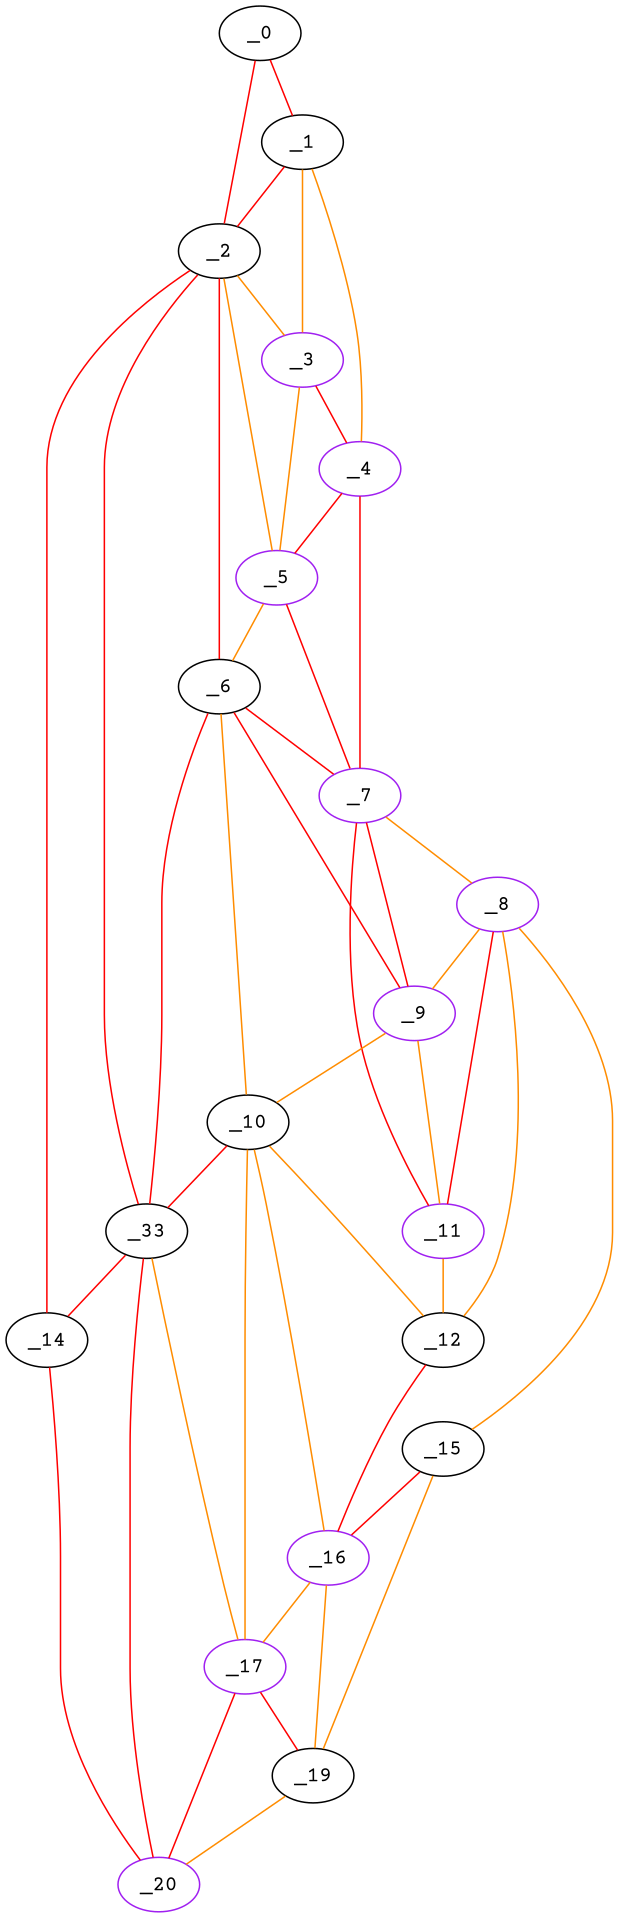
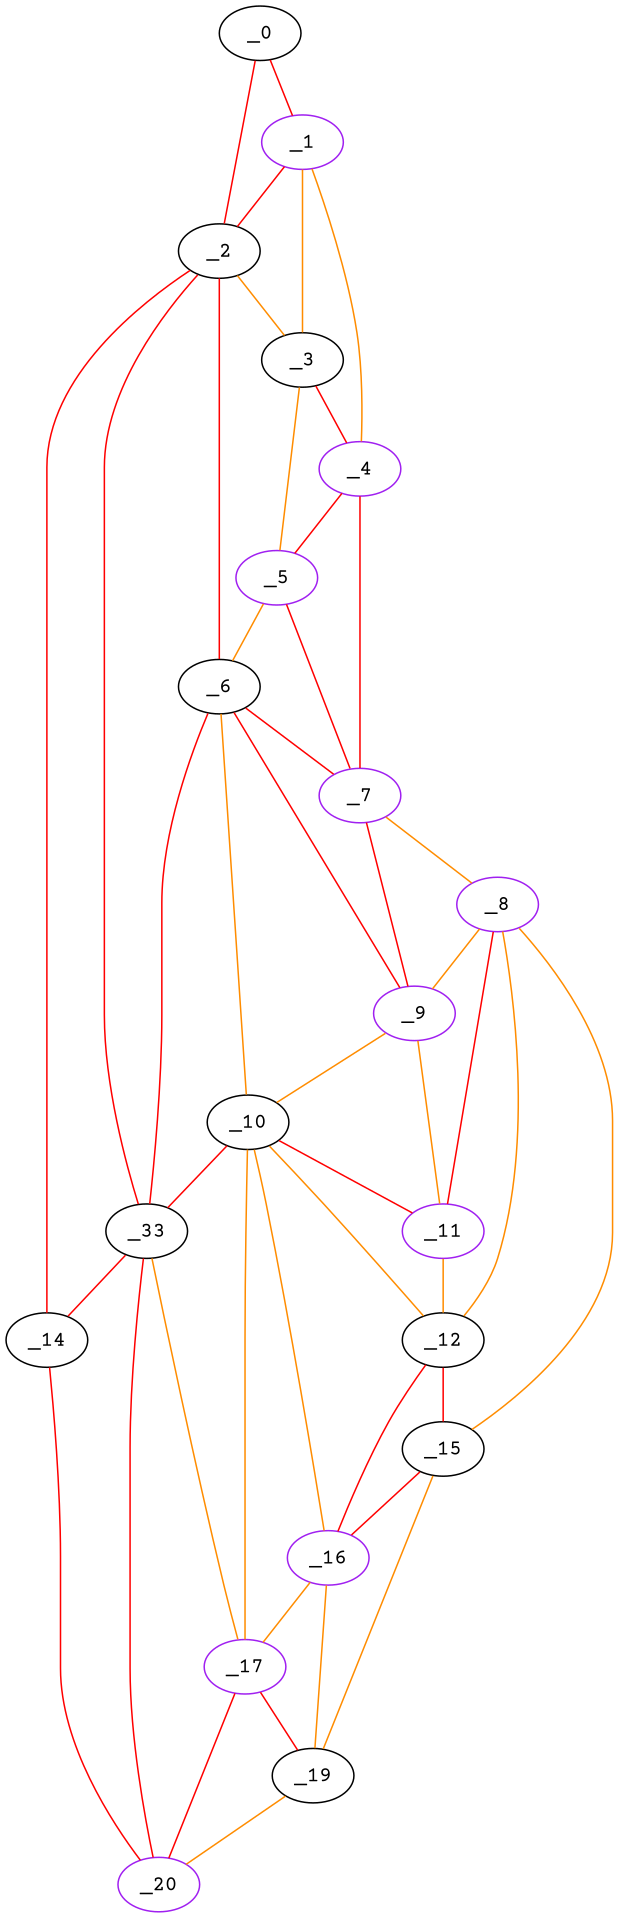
(303, 142) -> (303, 142)
(303, 360) -> (303, 360)
(248, 415) -> none
(357, 1021) -> (346, 1177)
none -> (443, 1395)
